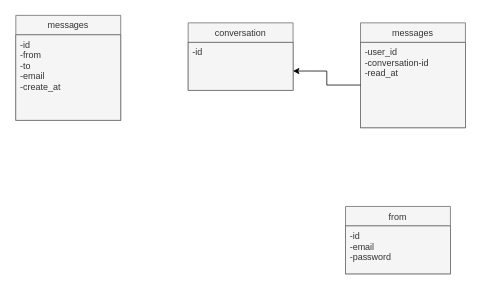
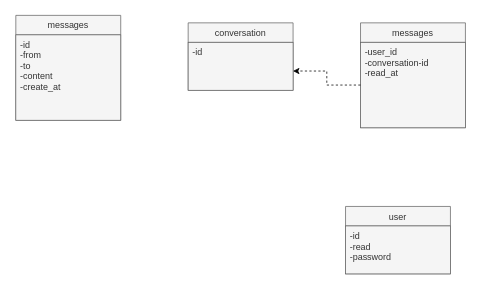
(26, 45) -> (26, 45)
(327, 79) -> (327, 79)
(398, 217) -> (398, 217)
(356, 236) -> (356, 236)
